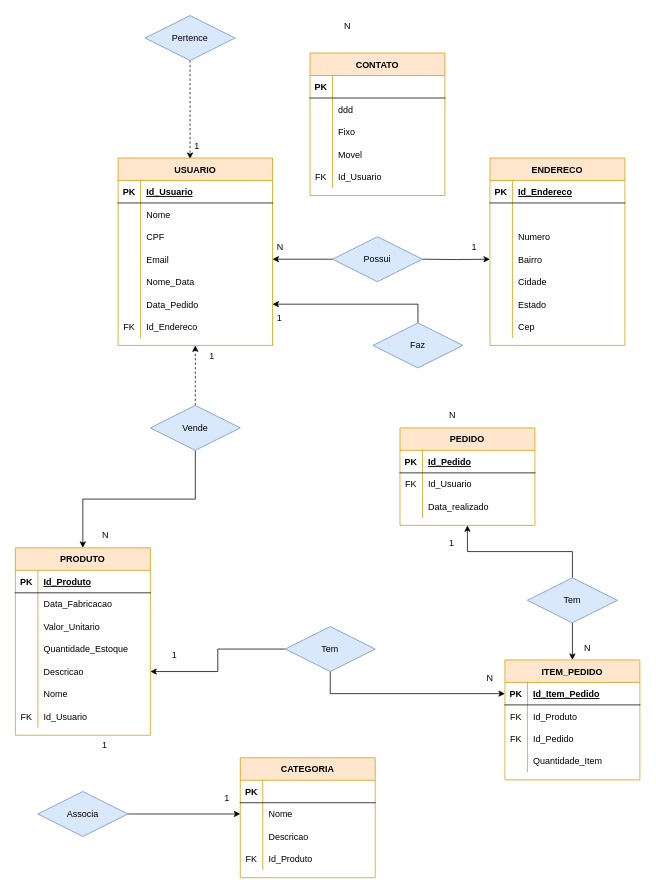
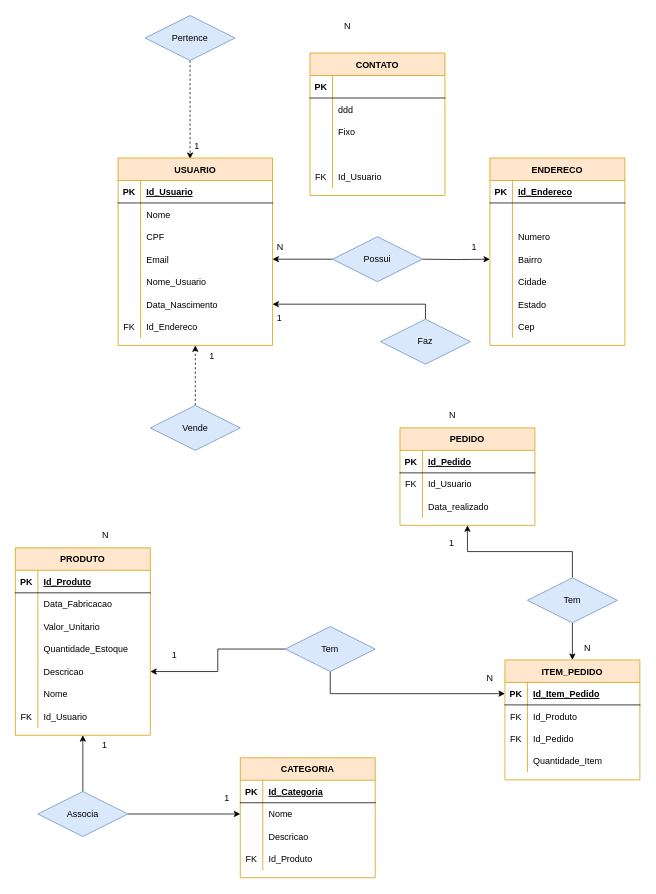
(389, 154) -> none
(169, 282) -> (175, 282)
(173, 305) -> (183, 305)
(418, 345) -> (426, 342)
(195, 476) -> none
none -> (83, 742)
none -> (319, 792)
